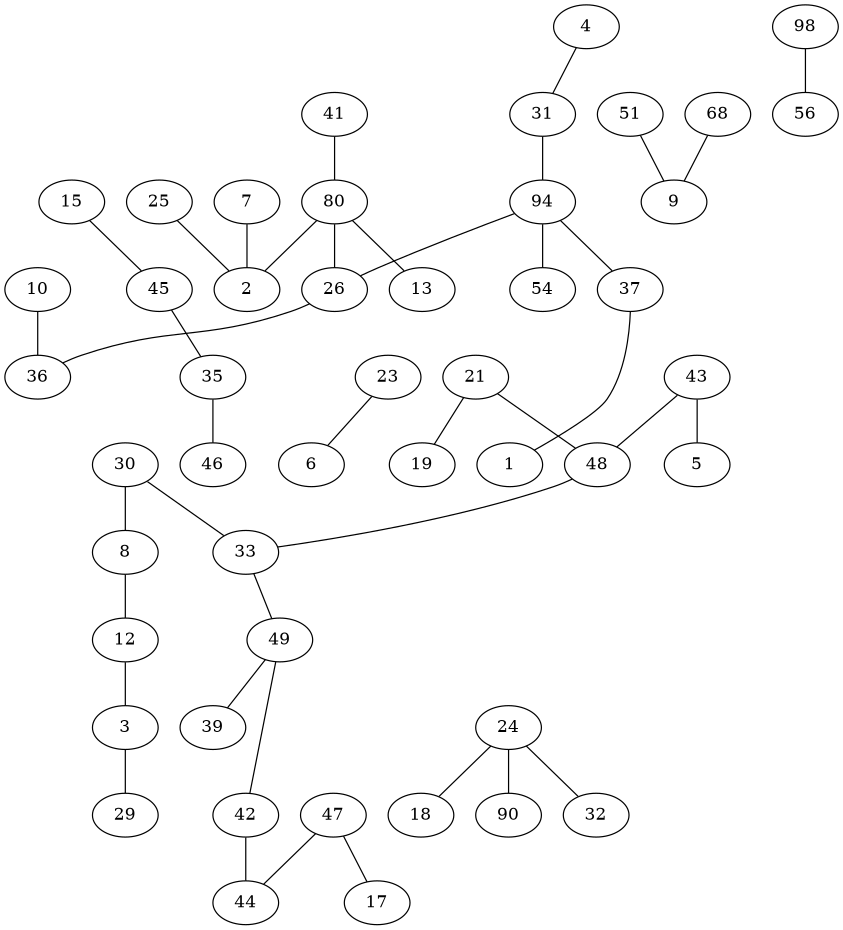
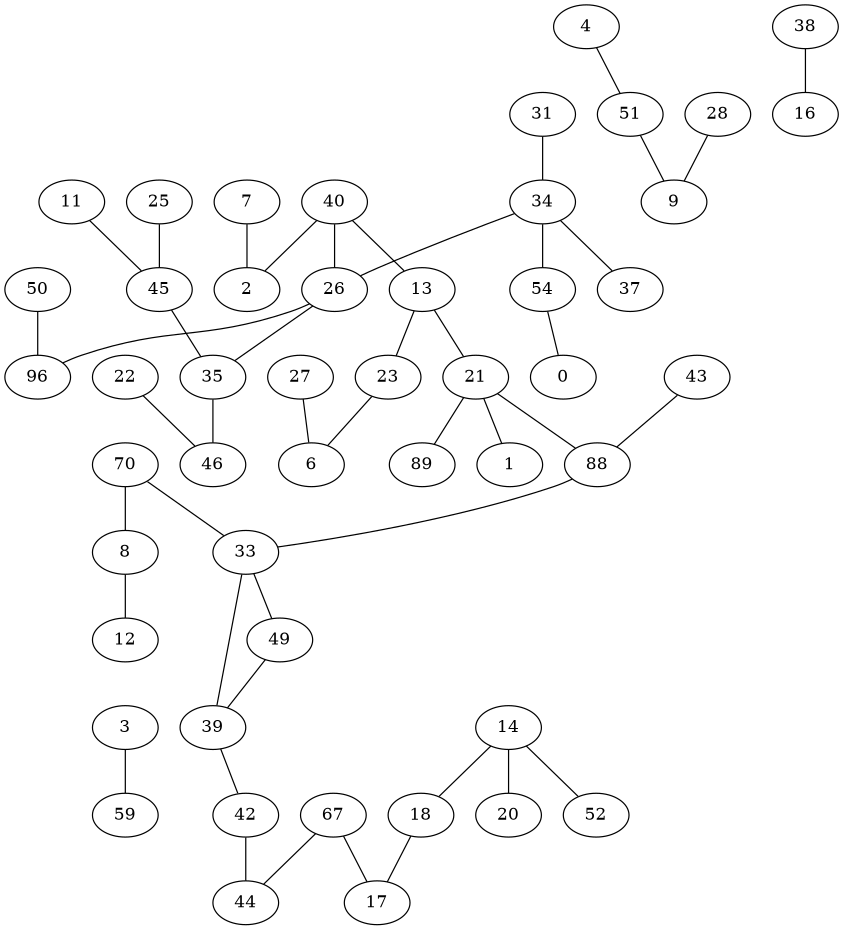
(805, 27) -> (805, 27)
(565, 71) -> (608, 71)
(335, 114) -> none
(718, 114) -> (718, 114)
(805, 114) -> (805, 114)
(72, 202) -> (72, 202)
(335, 202) -> (335, 202)
(543, 202) -> (543, 202)
(203, 246) -> (159, 246)
(38, 290) -> (38, 290)
none -> (274, 333)
none -> (405, 333)
none -> (449, 333)
(38, 377) -> (38, 377)
none -> (125, 377)
none -> (301, 377)
none -> (563, 377)
(608, 398) -> (493, 421)
(125, 465) -> (125, 465)
(422, 465) -> (422, 465)
(597, 465) -> (597, 465)
(697, 465) -> none
none -> (229, 640)
(125, 684) -> none
(263, 728) -> (229, 771)
(509, 728) -> (509, 728)
(125, 815) -> (125, 815)
(333, 815) -> (333, 815)
(509, 815) -> (509, 815)
(596, 815) -> (596, 815)
none -> (399, 859)
